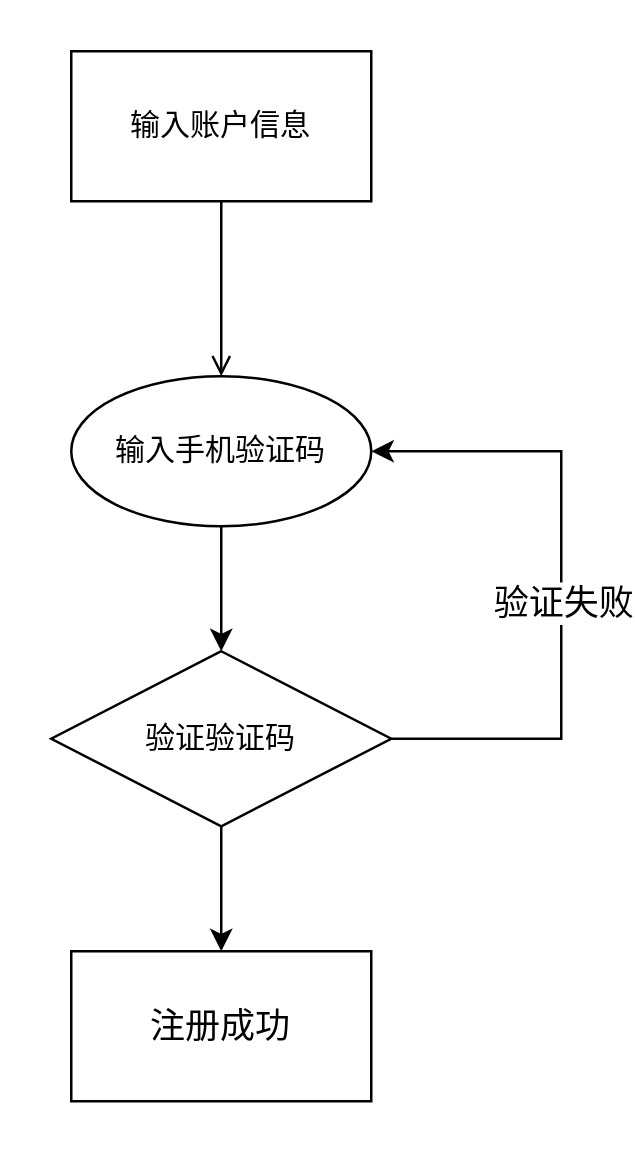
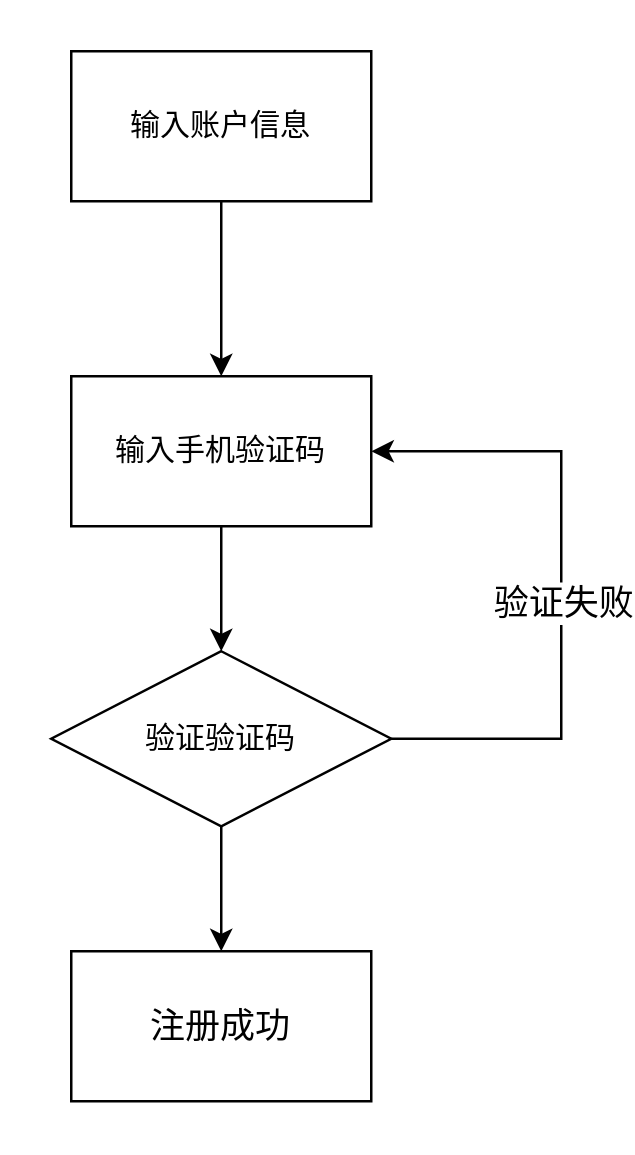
(221, 362) -> (221, 358)
(221, 451) -> (221, 451)
